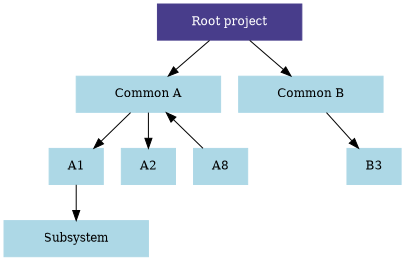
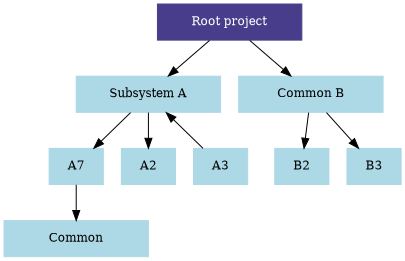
(148, 94) -> (148, 94)
(76, 166) -> (76, 166)
(221, 166) -> (221, 166)
none -> (302, 166)
(76, 239) -> (76, 239)
